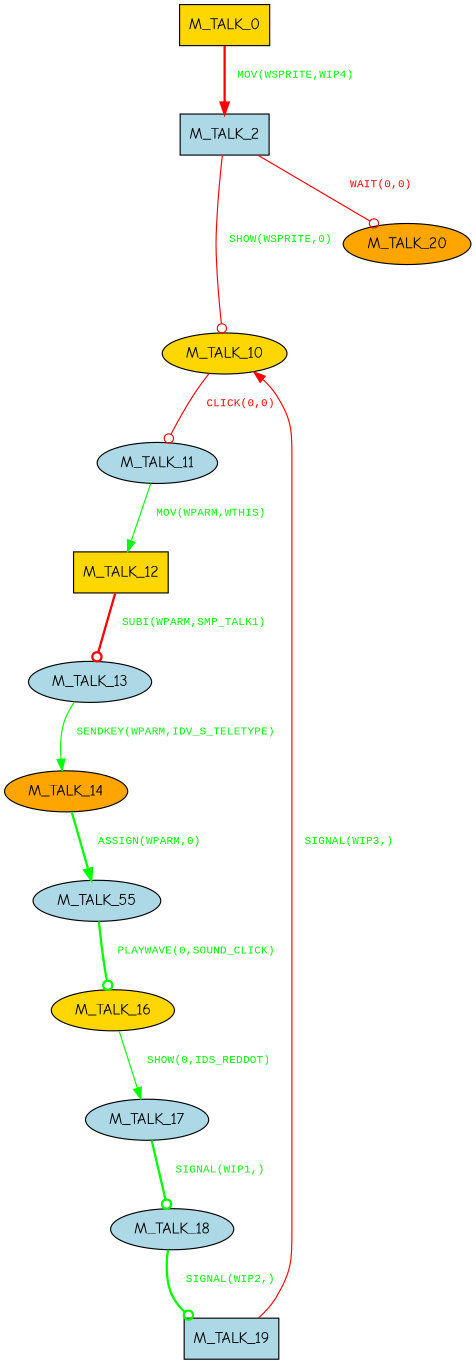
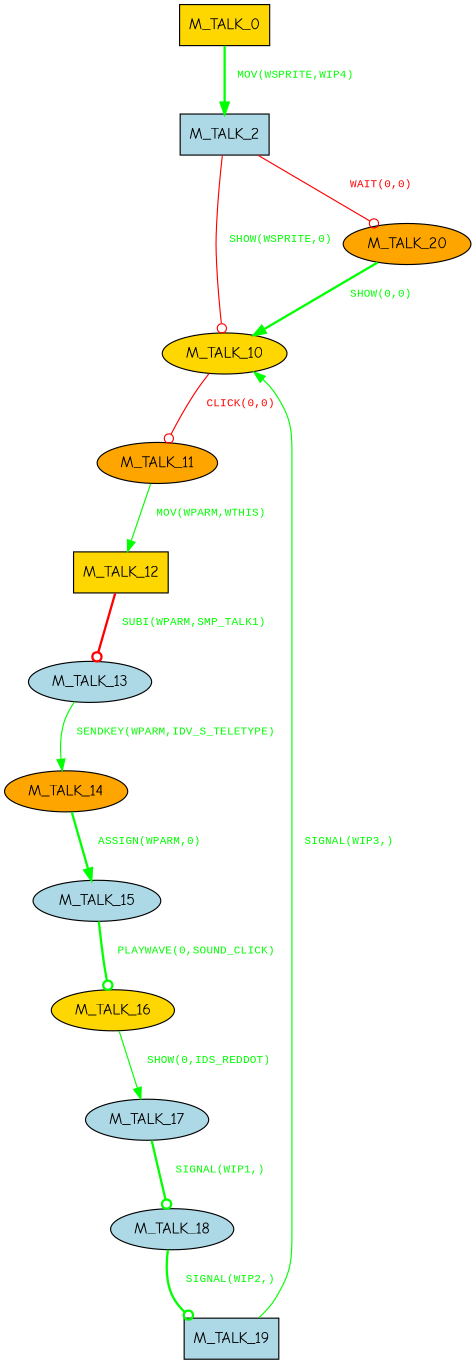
(225, 74) -> (225, 74)
none -> (321, 296)
(157, 463) -> (157, 463)
(292, 849) -> (292, 849)
(97, 901) -> (97, 901)
